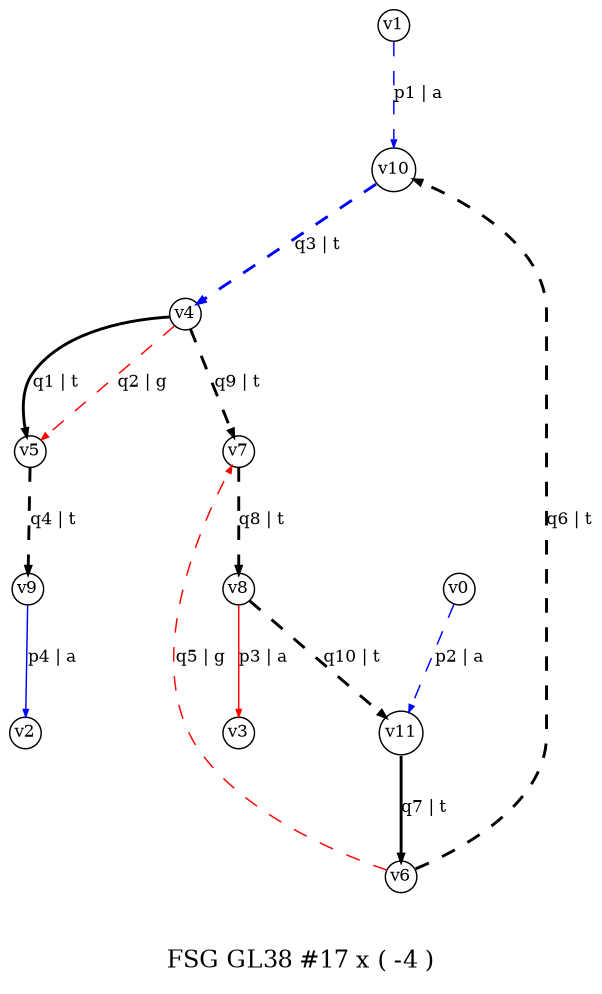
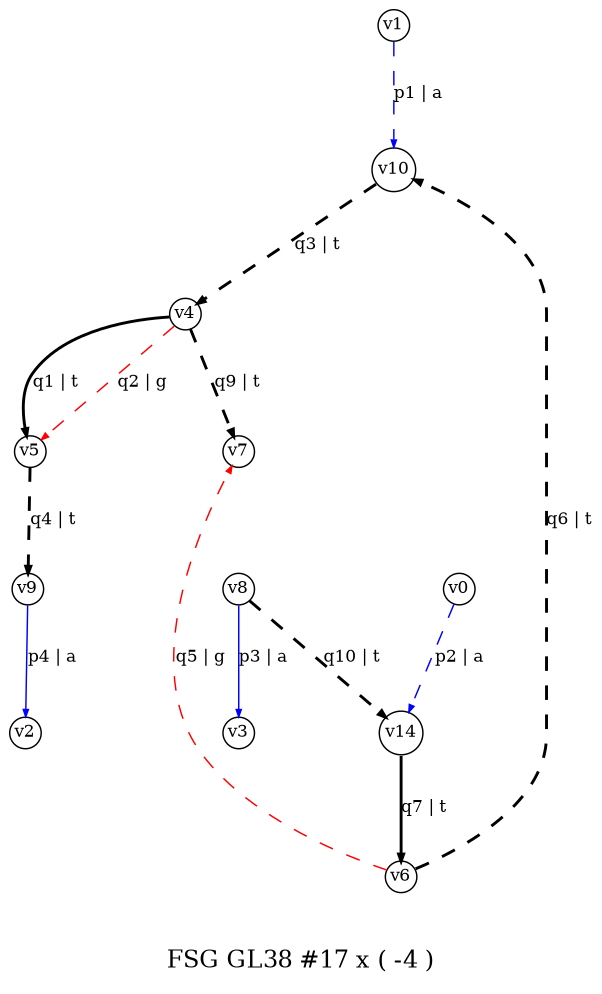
(290, 242) -> (290, 242)
(239, 516) -> none
(239, 657) -> (239, 657)
(401, 733) -> (401, 733)
